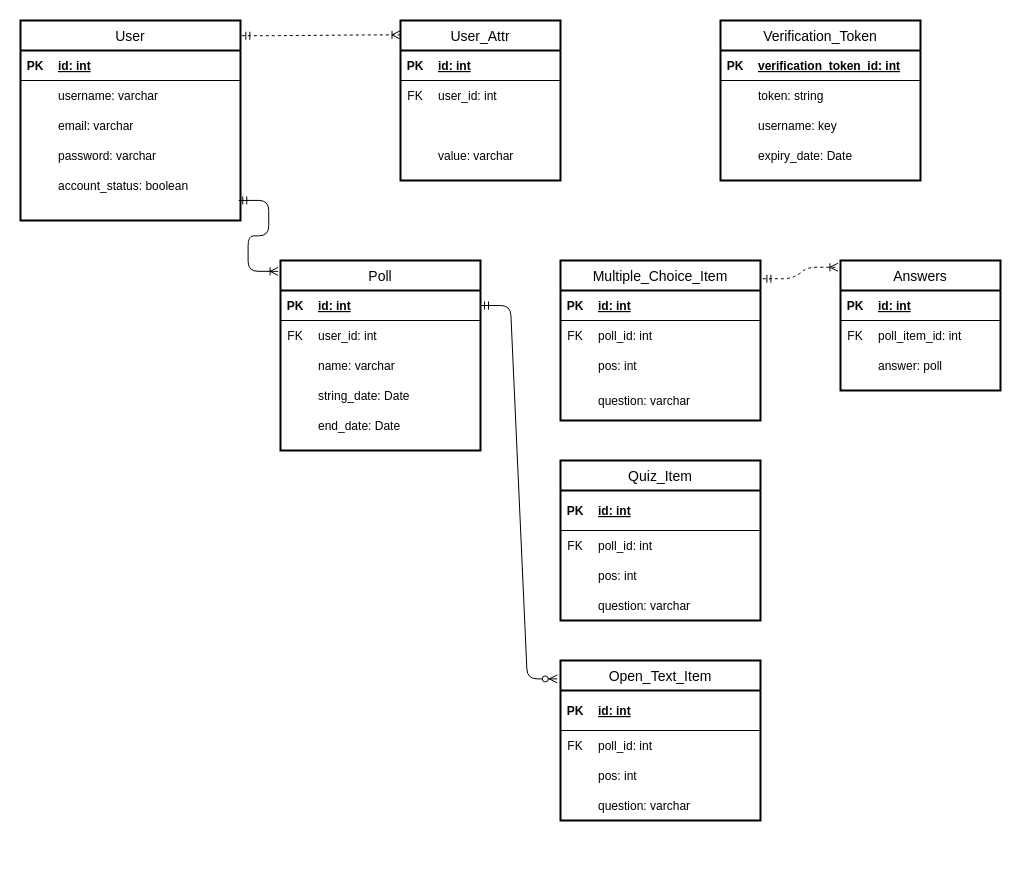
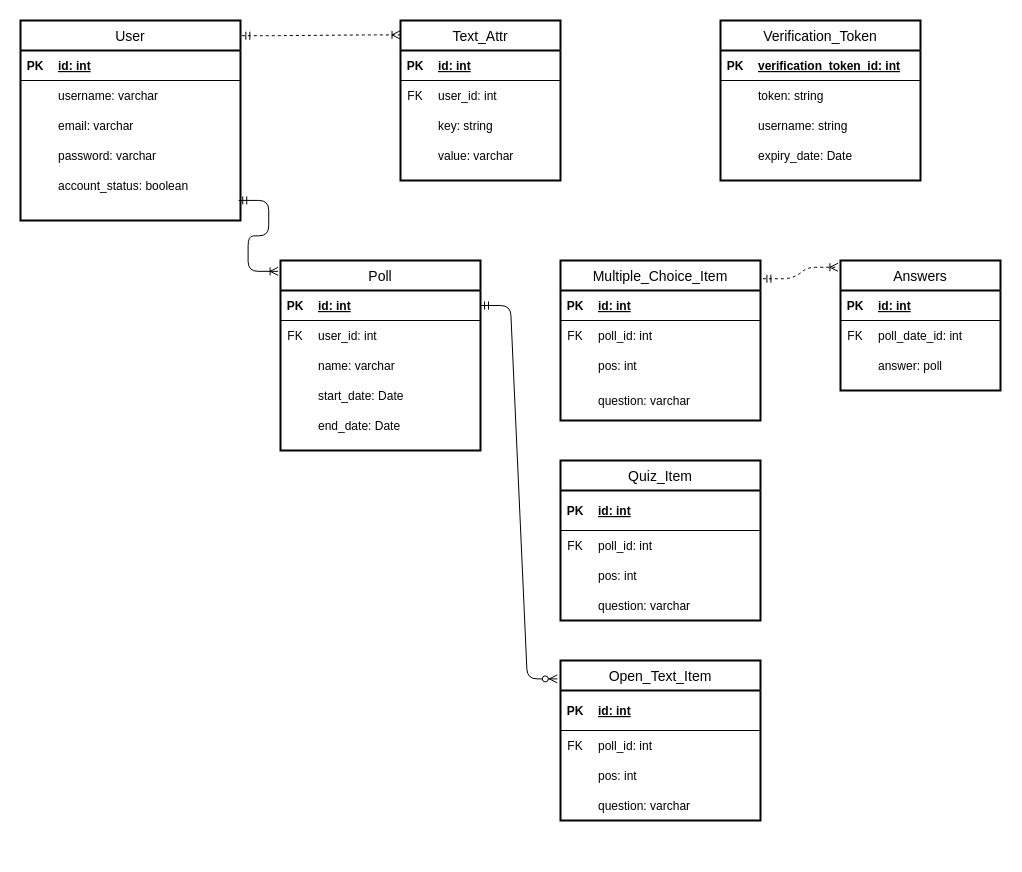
(480, 36) -> (480, 36)
none -> (496, 126)
(799, 126) -> (807, 126)
(924, 336) -> (926, 336)
(370, 396) -> (369, 396)
